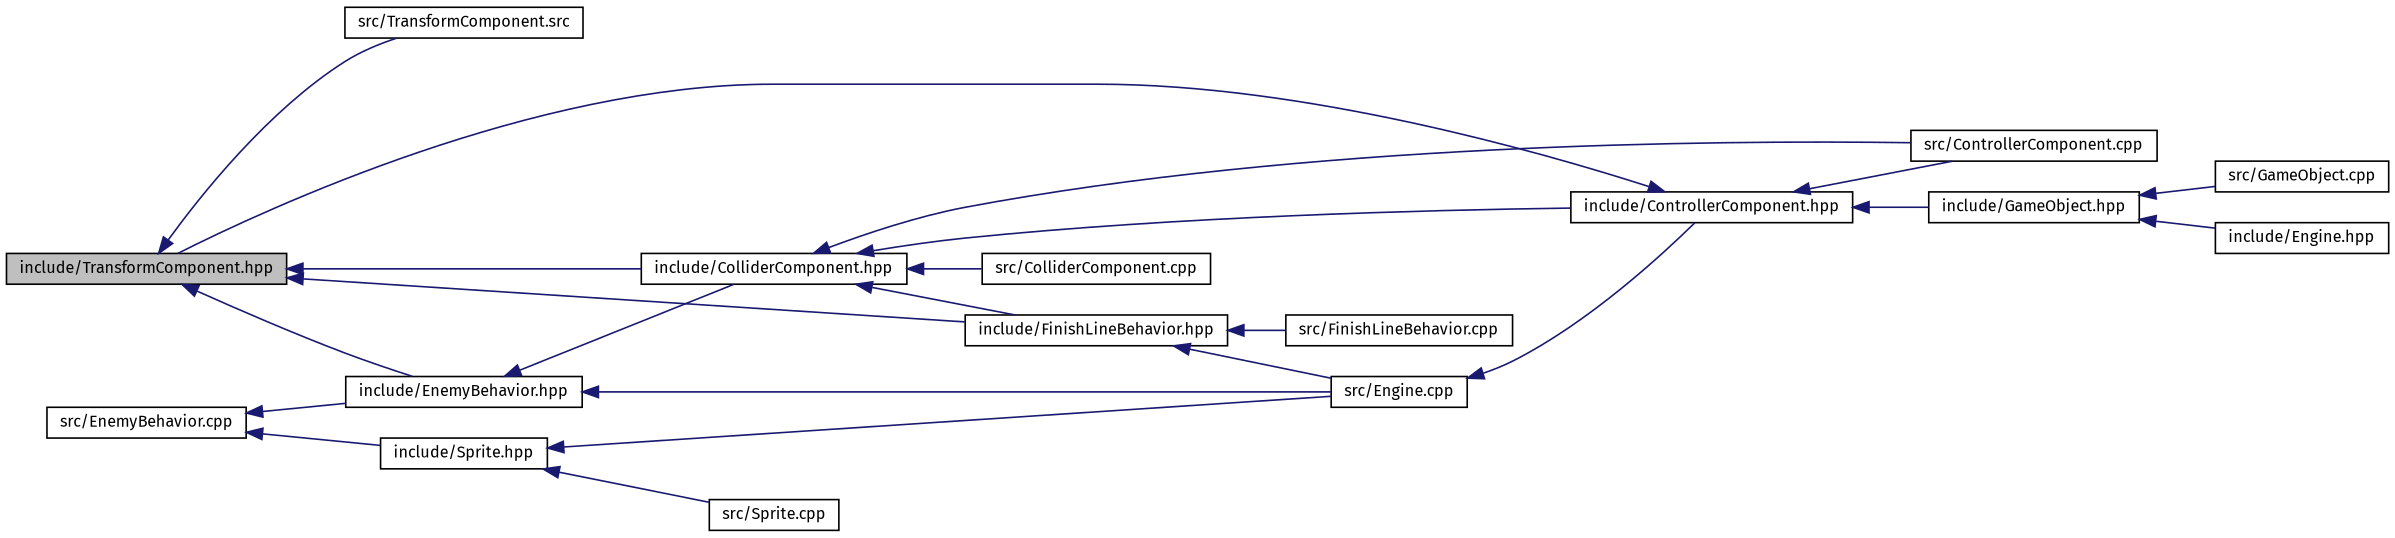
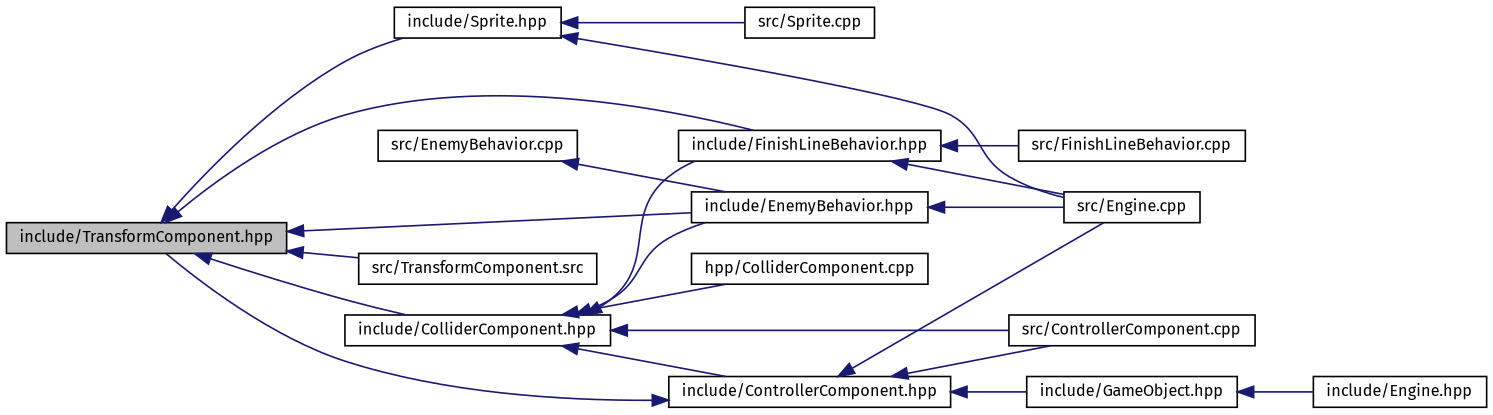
(2302, 177) -> none
(1096, 269) -> (810, 269)
(1596, 308) -> (978, 296)
(627, 327) -> (646, 258)
(322, 440) -> (277, 109)
